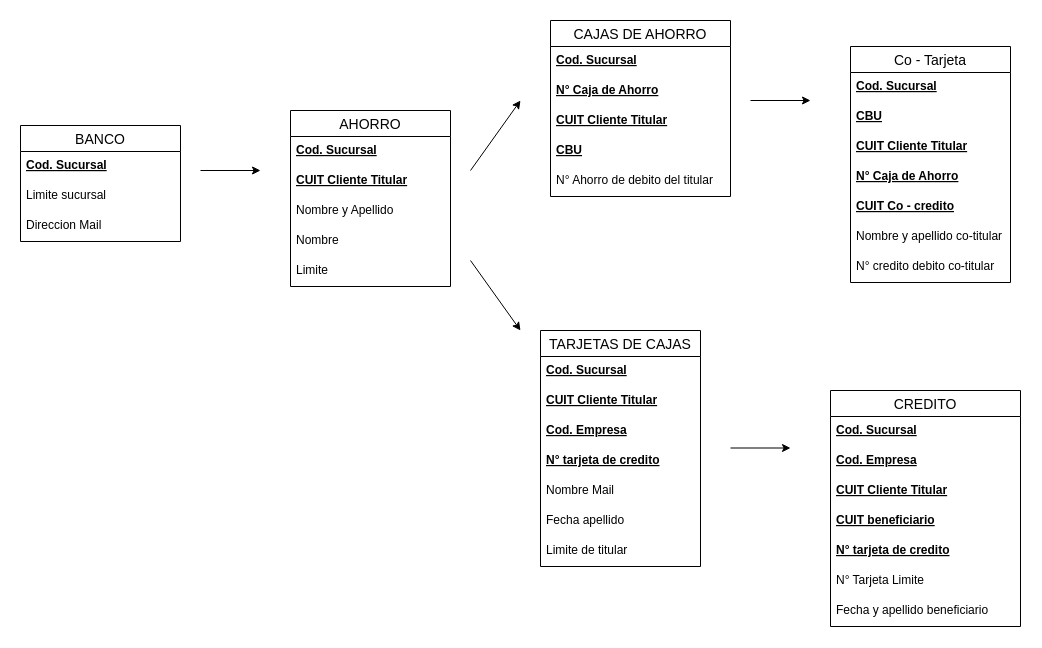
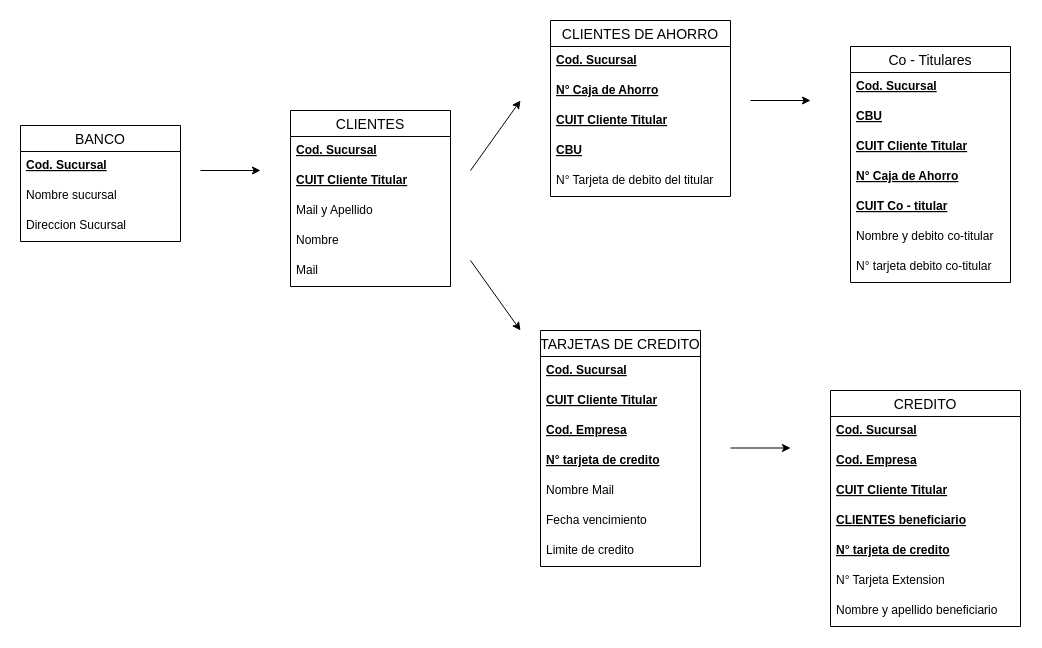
(640, 34) -> (640, 34)
(930, 60) -> (930, 60)
(370, 124) -> (370, 124)
(646, 180) -> (649, 180)
(70, 195) -> (73, 195)
(907, 206) -> (905, 206)
(345, 210) -> (335, 210)
(65, 225) -> (80, 225)
(938, 236) -> (934, 236)
(939, 266) -> (941, 266)
(313, 270) -> (306, 270)
(620, 344) -> (620, 344)
(587, 520) -> (598, 520)
(887, 520) -> (900, 520)
(594, 550) -> (595, 550)
(887, 580) -> (899, 580)
(919, 610) -> (923, 610)
